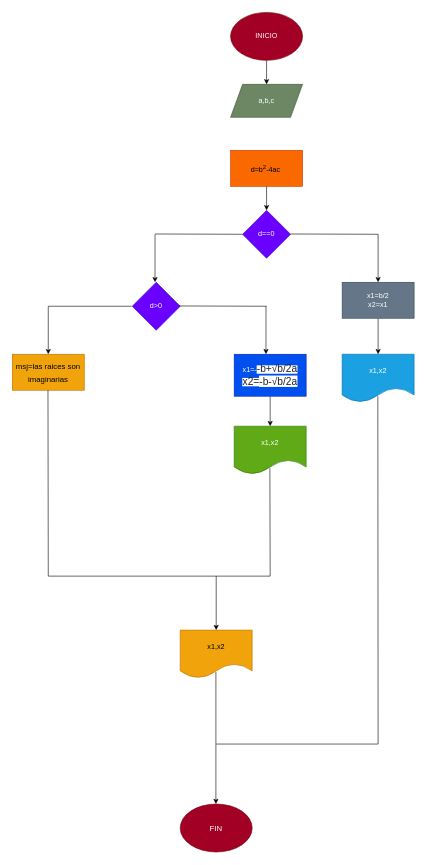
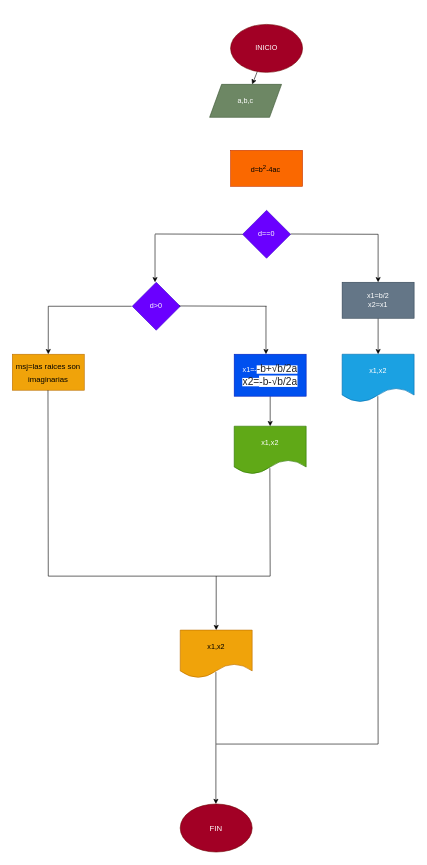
(267, 36) -> (267, 48)
(267, 101) -> (246, 101)
(267, 196) -> none
